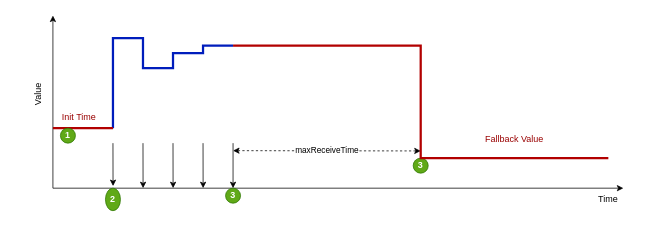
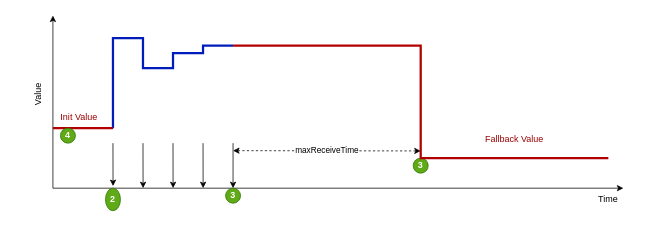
(79, 117) -> (79, 117)
(68, 135) -> (68, 135)
